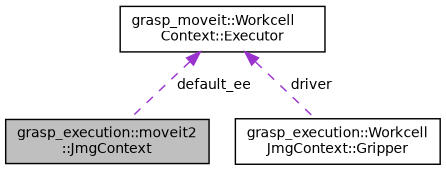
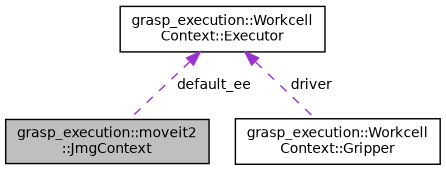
(223, 29) -> (223, 29)
(338, 142) -> (338, 142)
